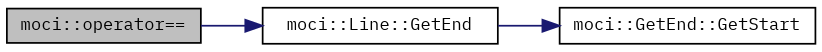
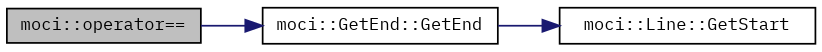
(380, 26) -> (380, 26)
(688, 26) -> (688, 26)
